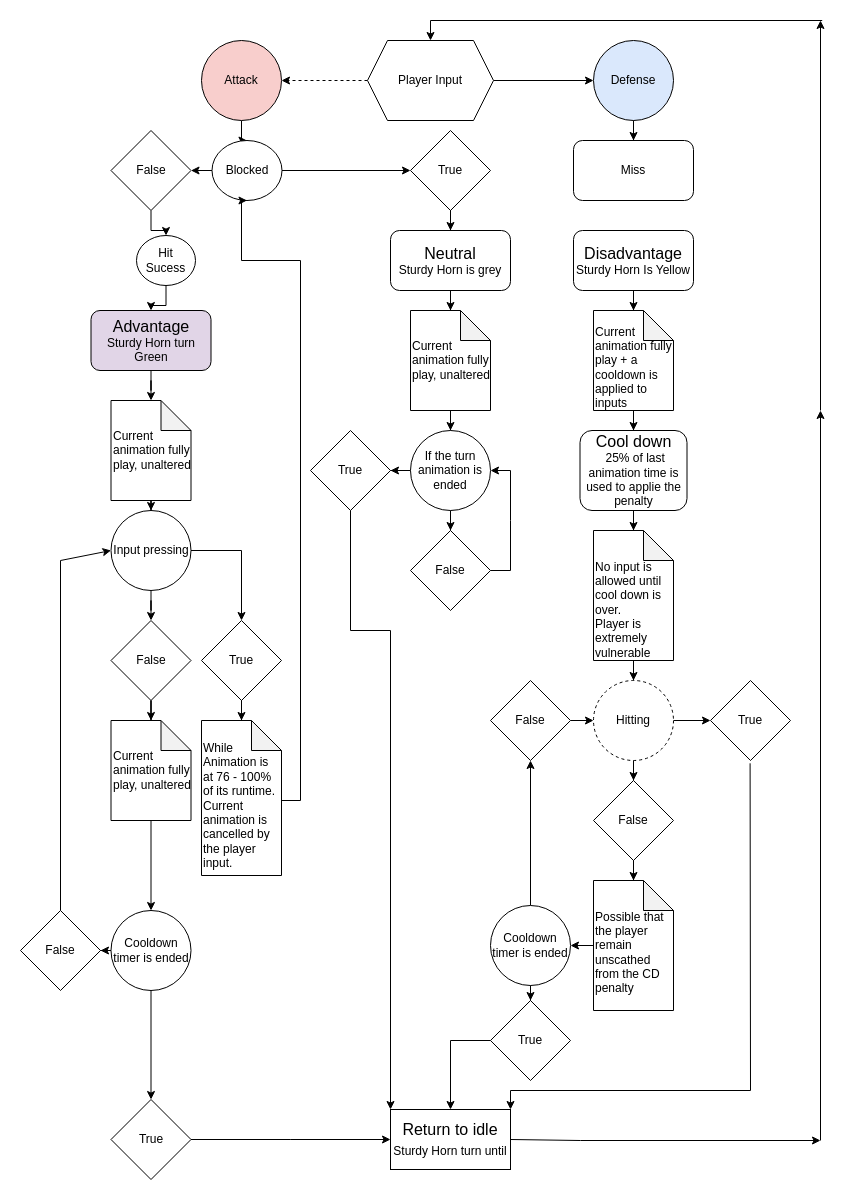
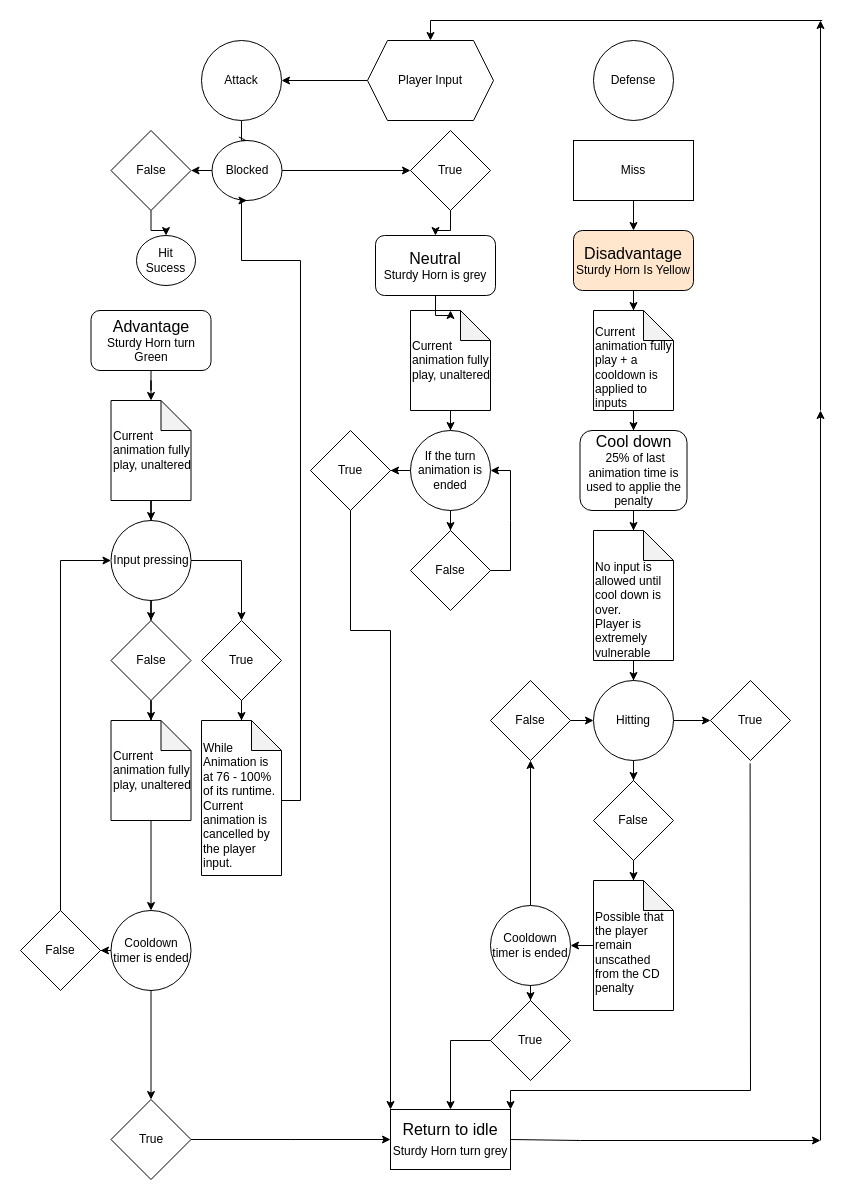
(242, 81) -> (242, 81)
(327, 81) -> (327, 81)
(540, 81) -> none
(634, 81) -> (634, 81)
(634, 135) -> none
(242, 139) -> (242, 139)
(634, 171) -> (634, 171)
none -> (634, 220)
(451, 261) -> (436, 266)
(634, 261) -> (634, 261)
(166, 304) -> none
(151, 341) -> (151, 341)
(151, 551) -> (151, 561)
(634, 721) -> (634, 721)
(451, 1140) -> (451, 1140)
